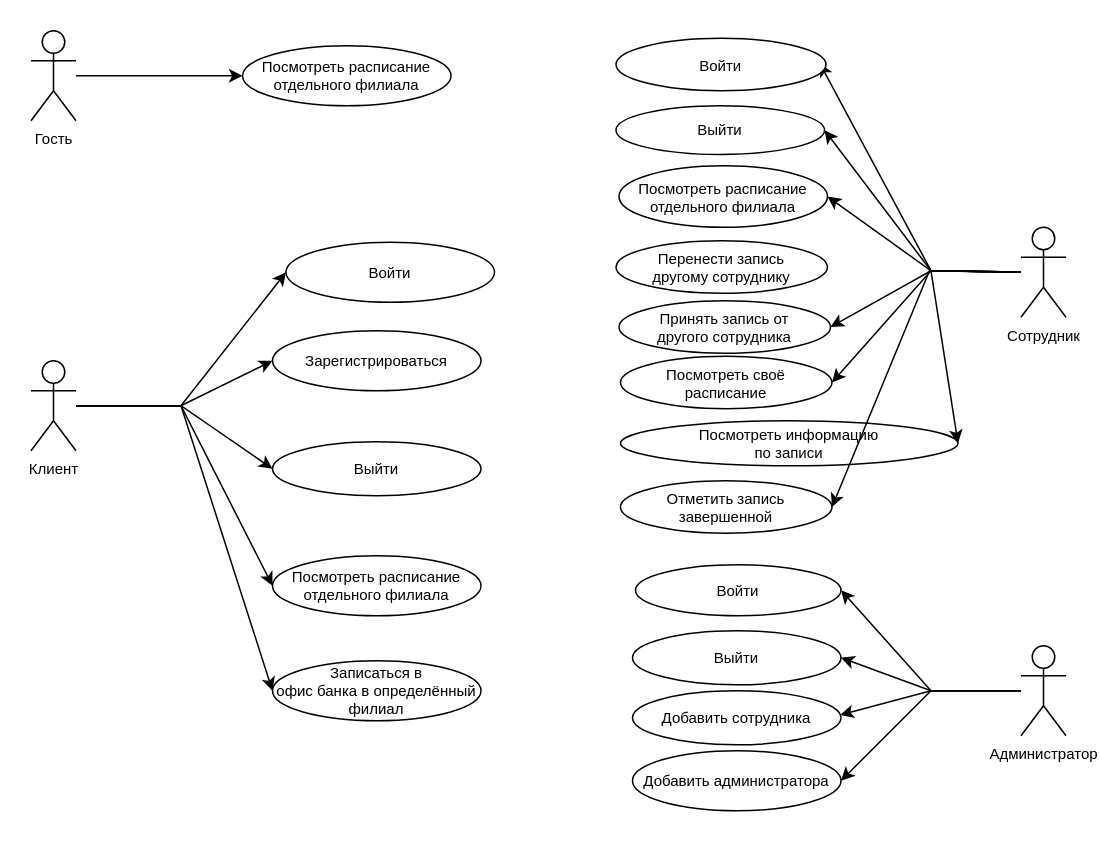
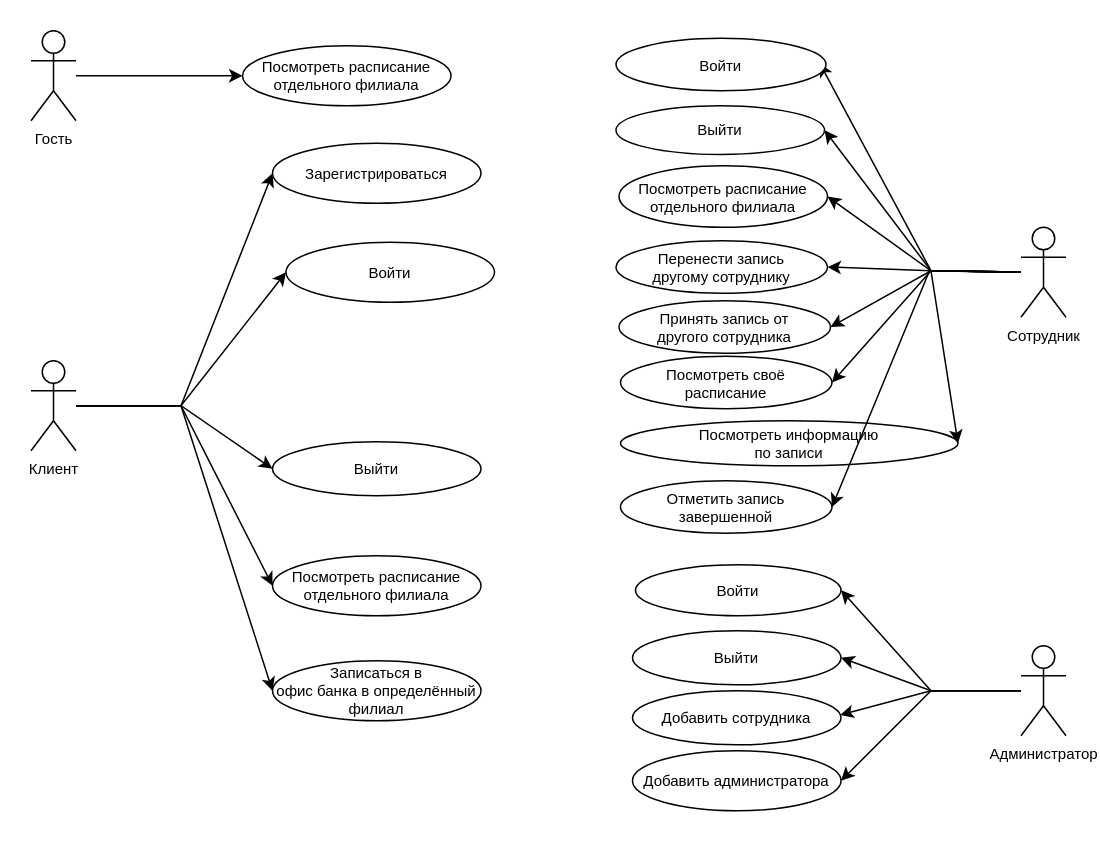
none -> (881, 269)
(377, 361) -> (377, 173)
